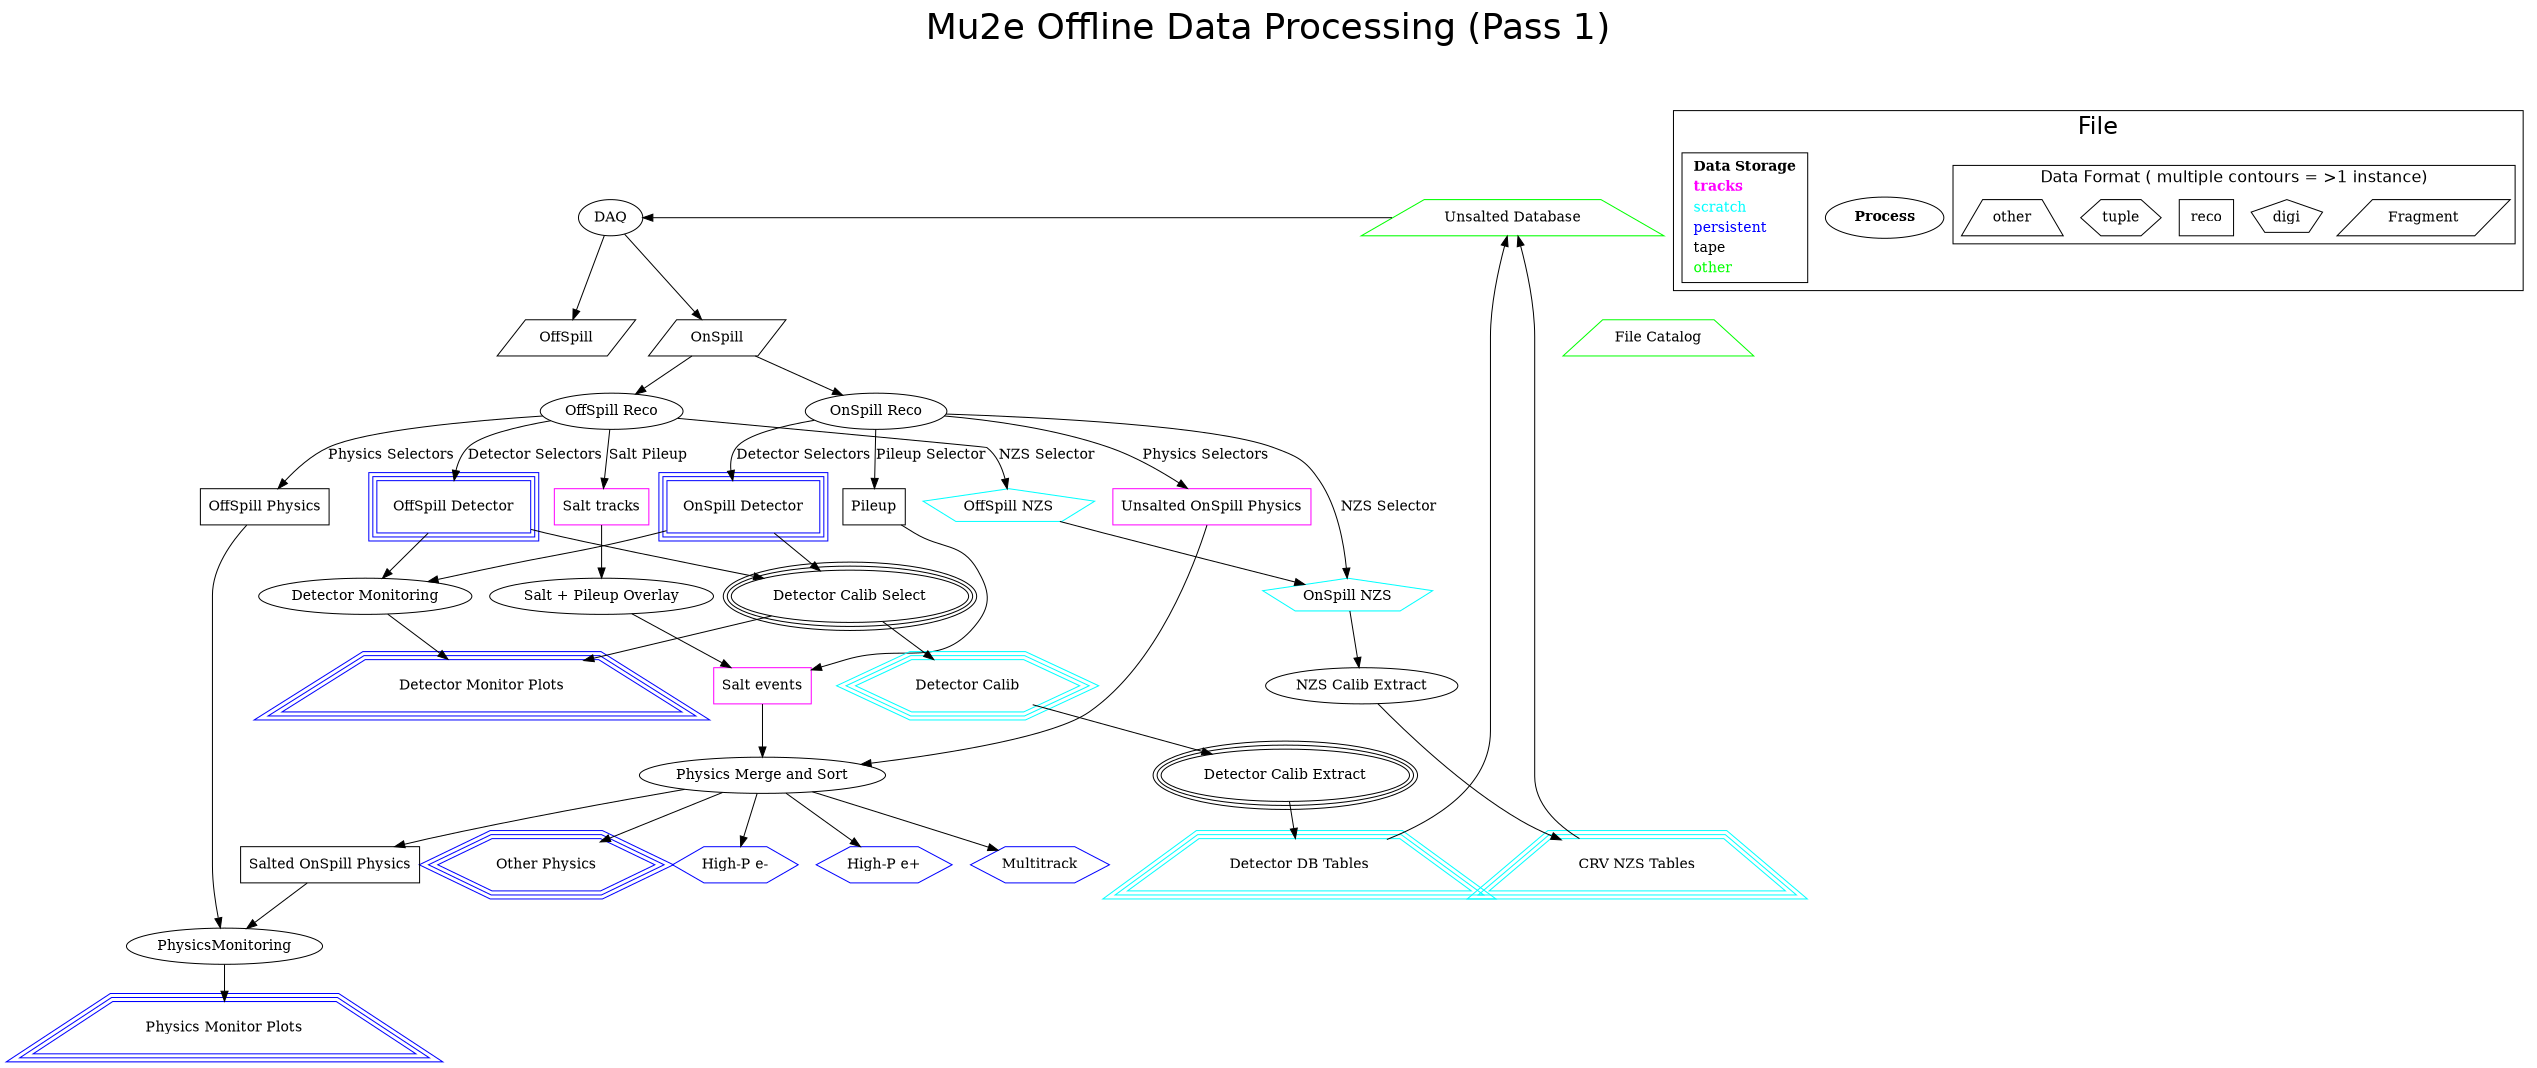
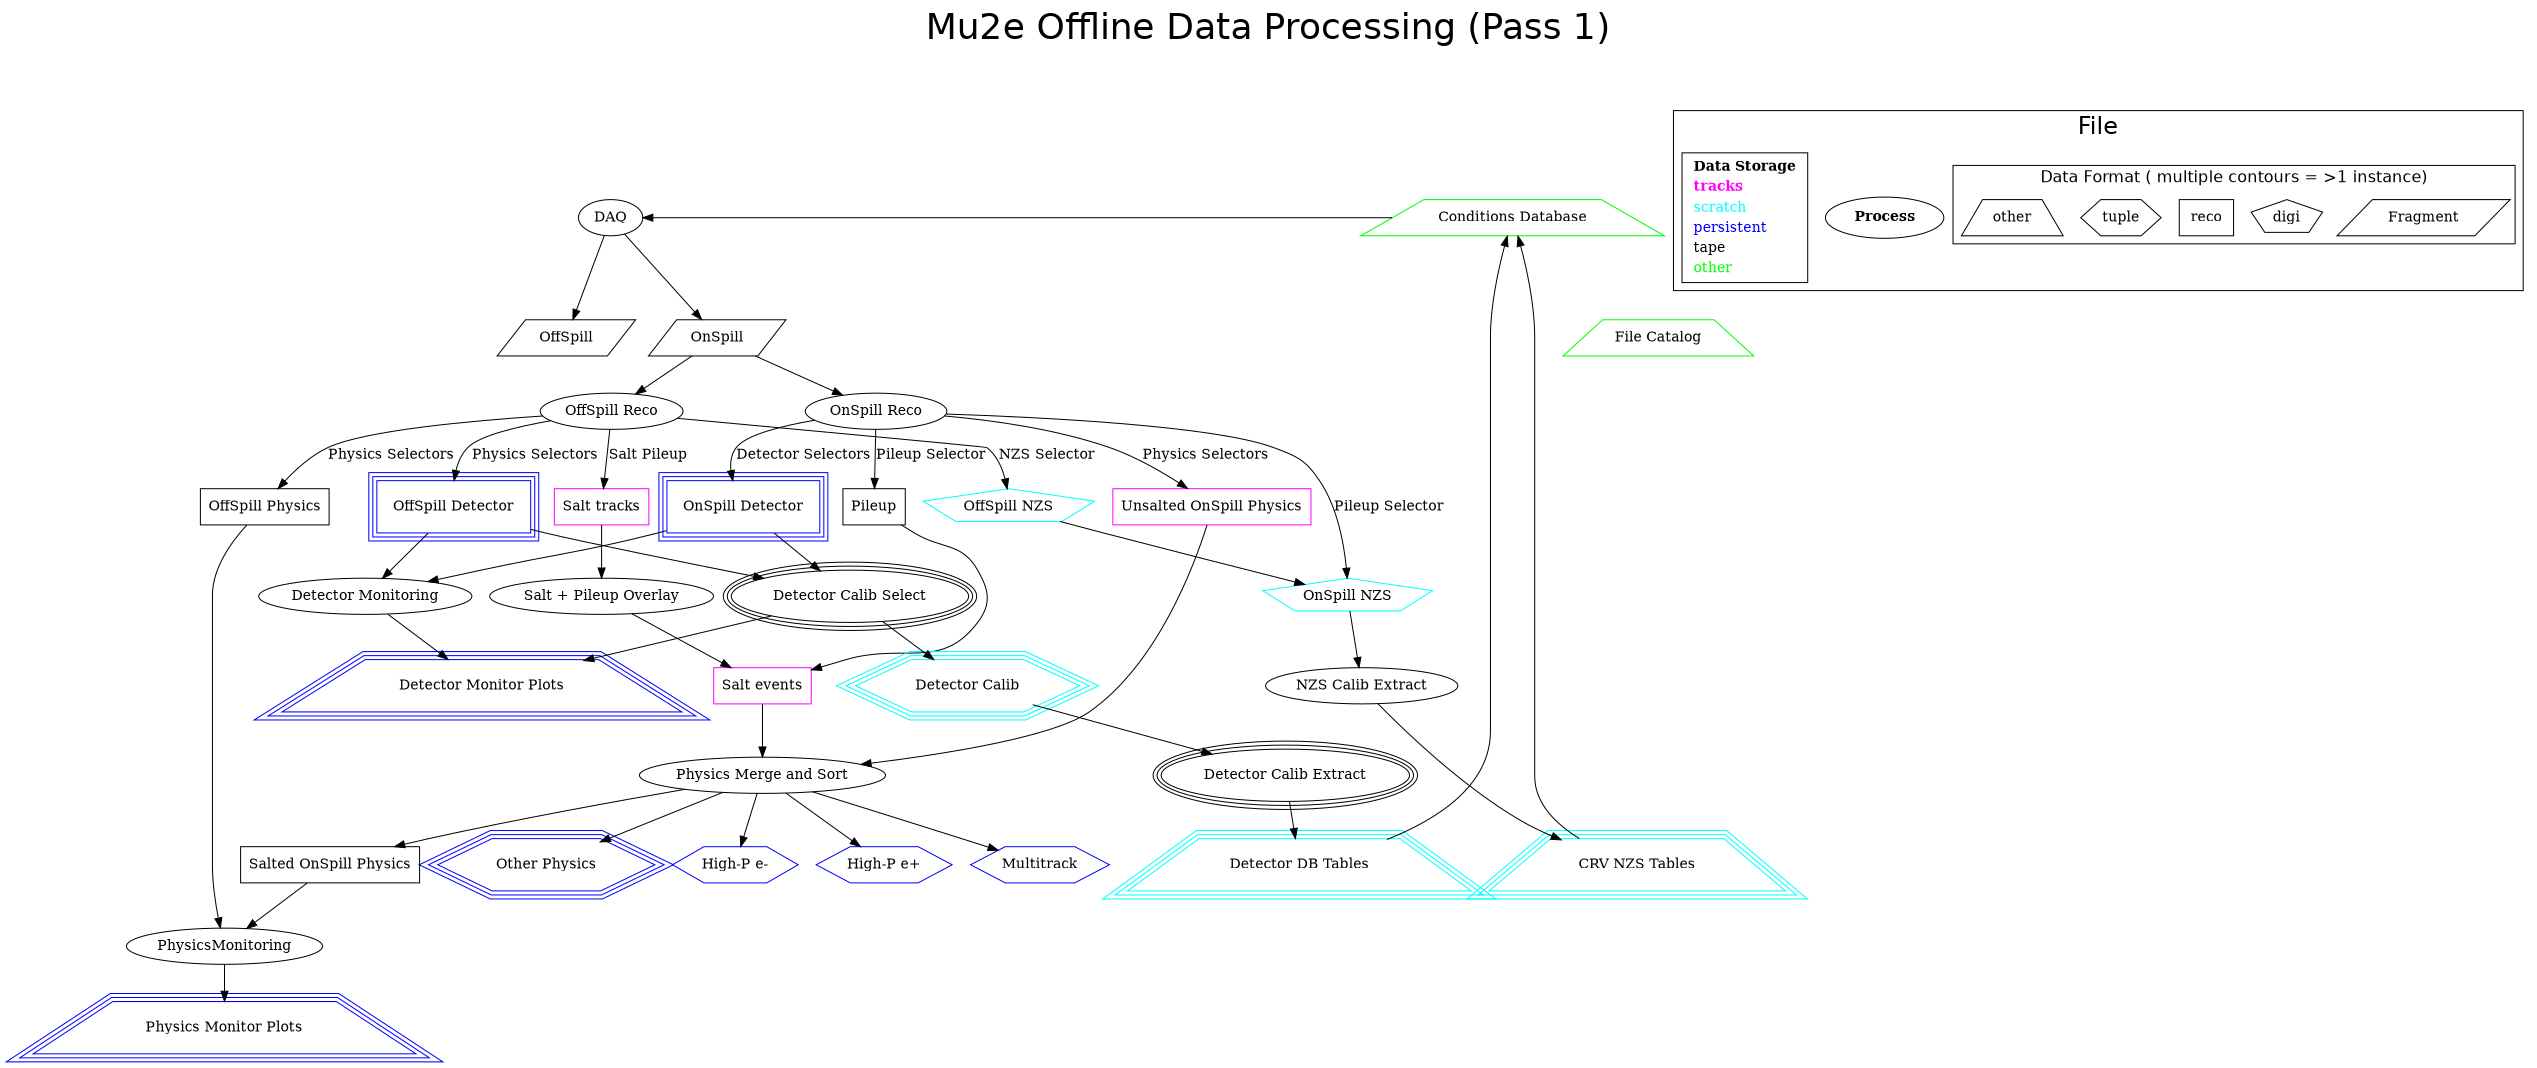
(1513, 218) -> (1513, 218)
(535, 455) -> (535, 455)
(1389, 507) -> (1389, 507)
